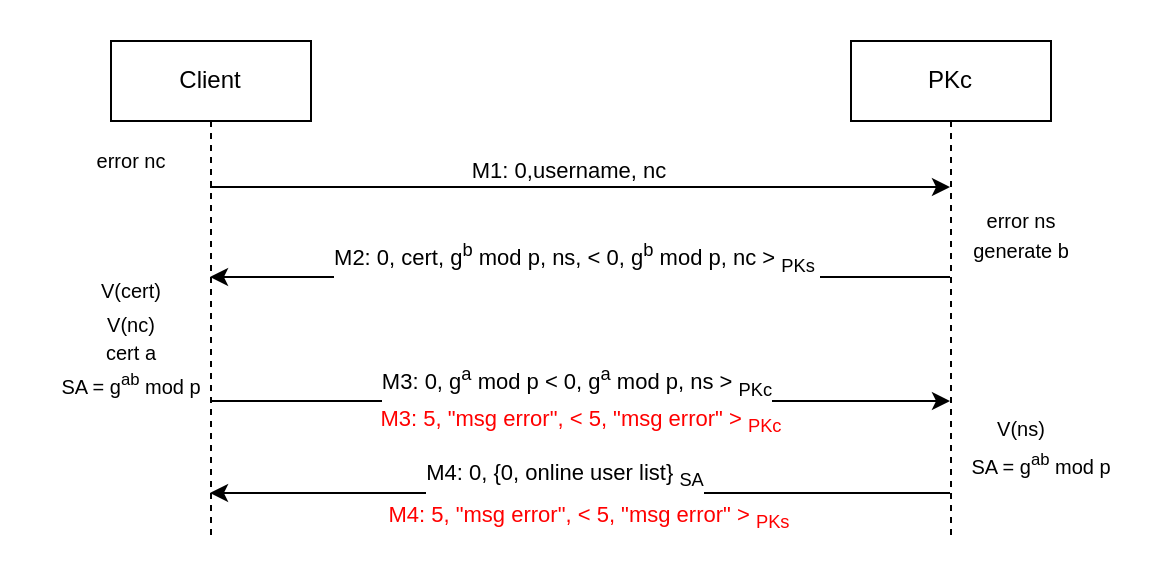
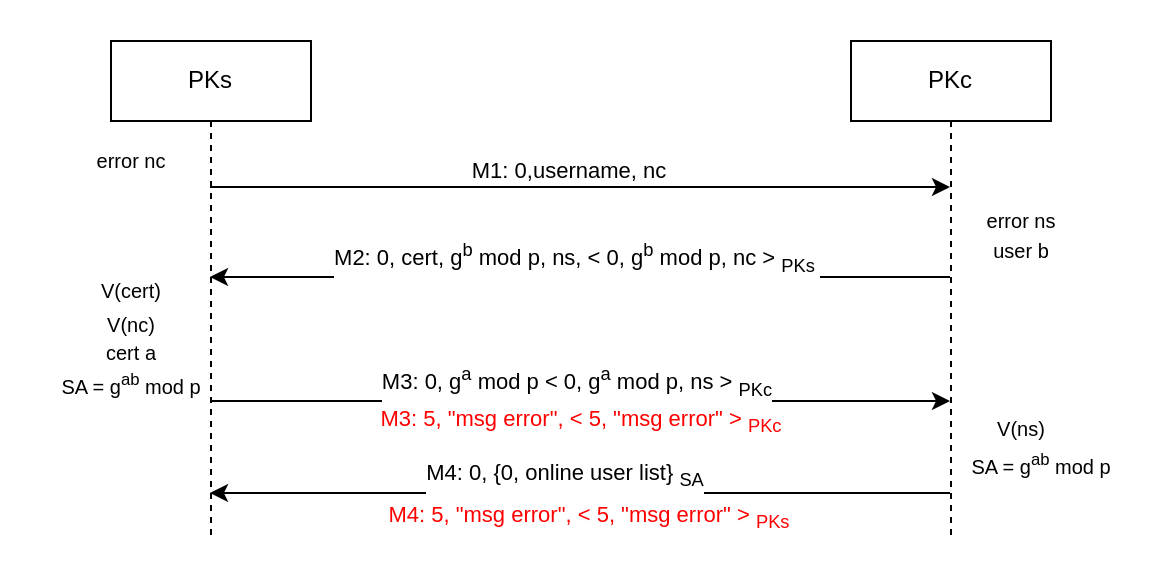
(211, 81) -> (211, 81)
(1022, 251) -> (1022, 251)
